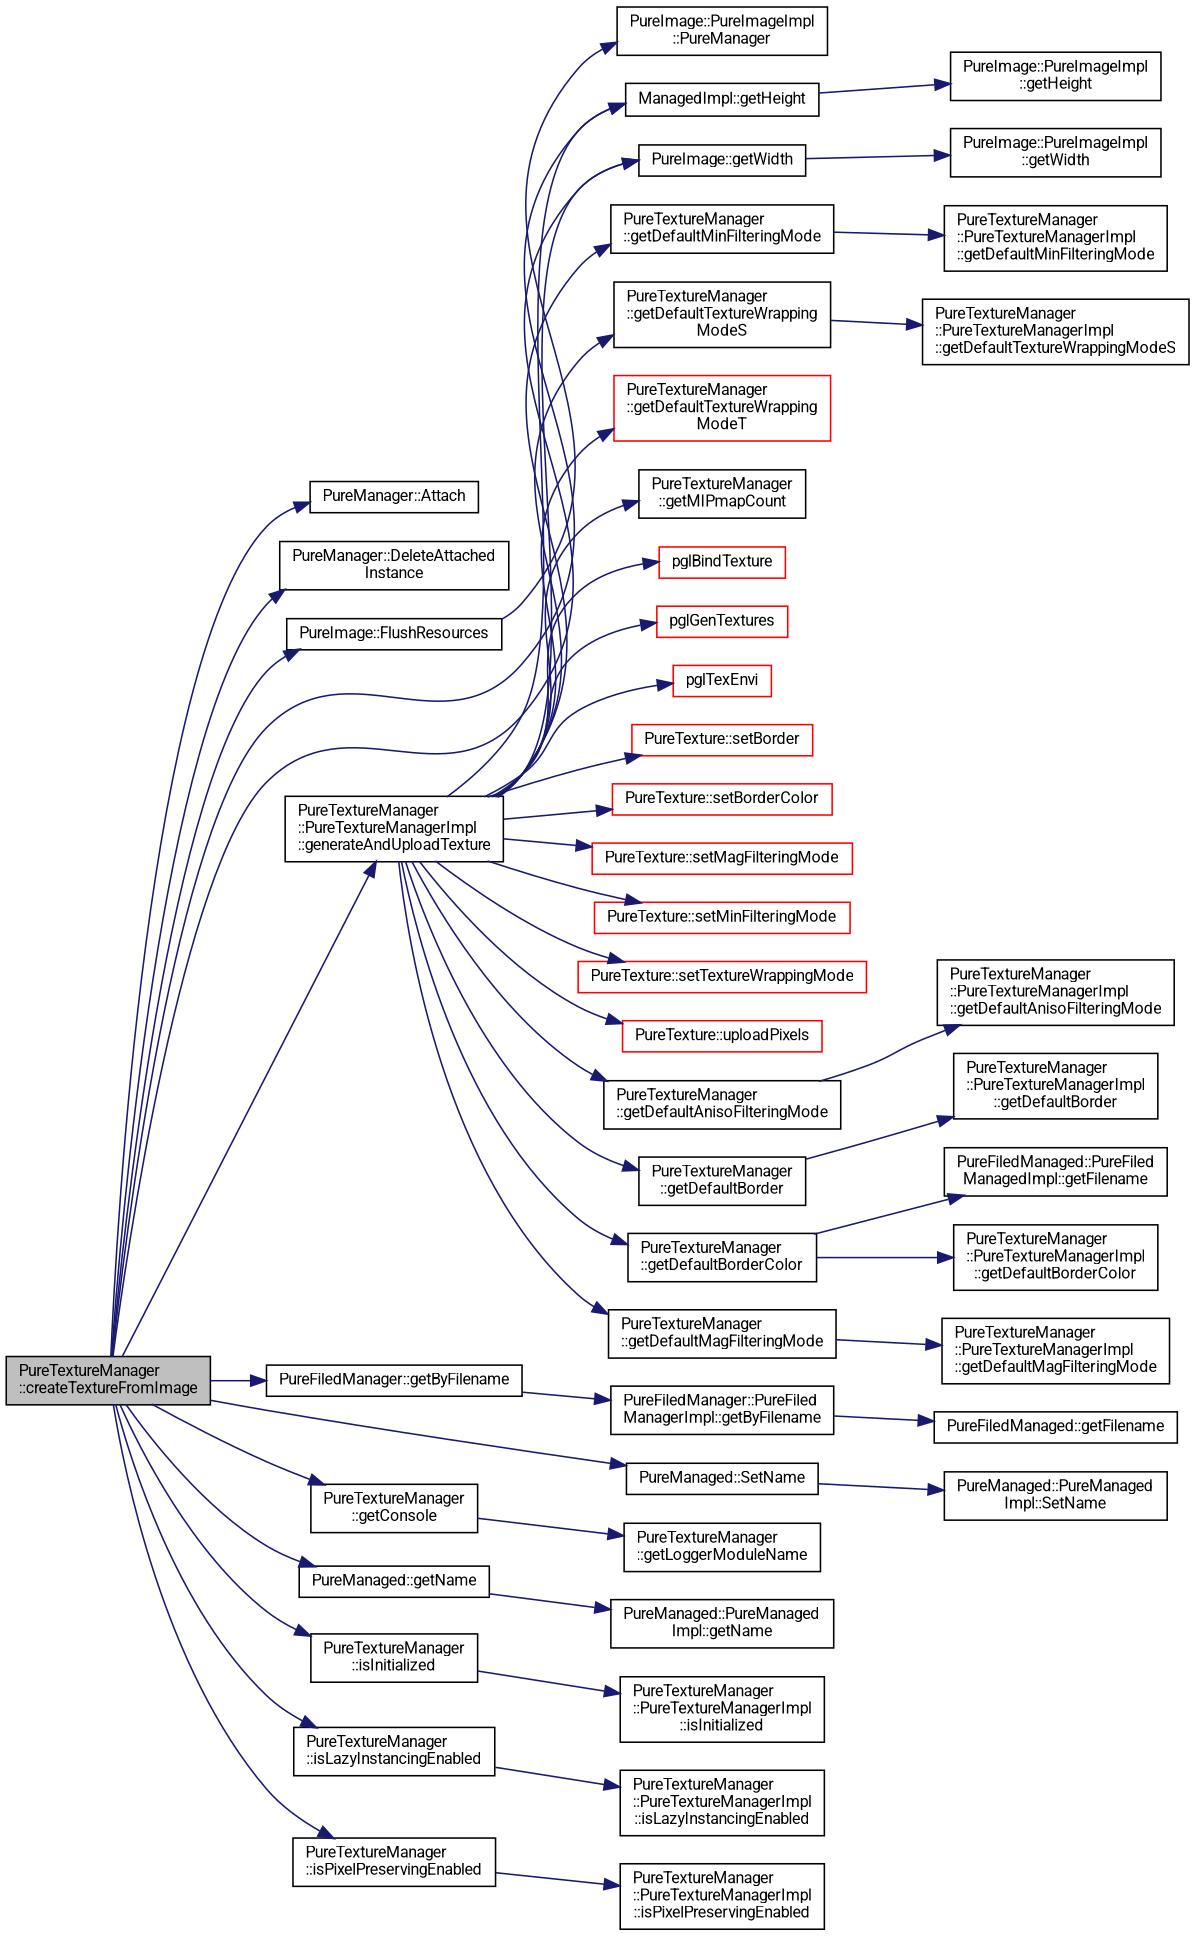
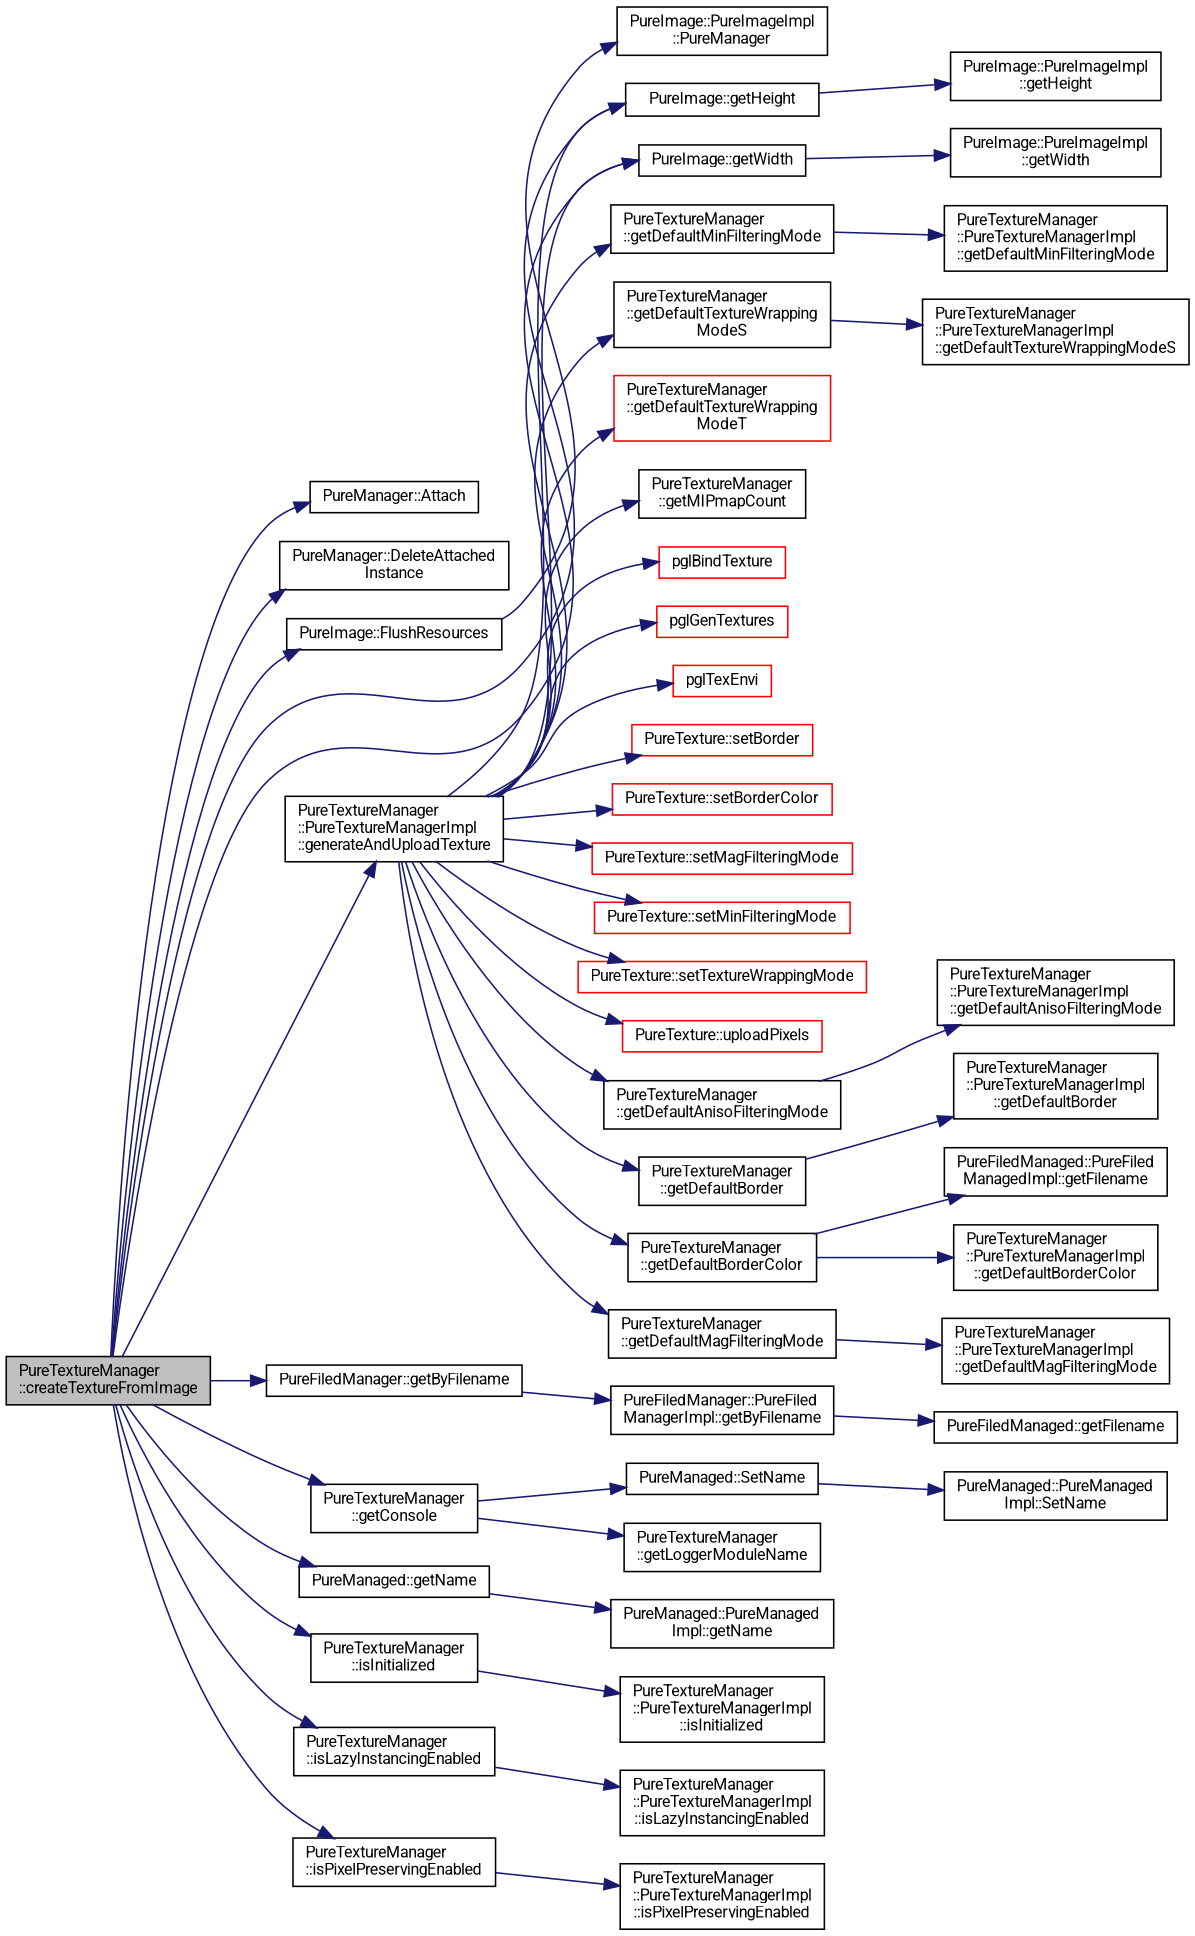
(722, 100) -> (722, 100)
(410, 1434) -> (544, 1495)
